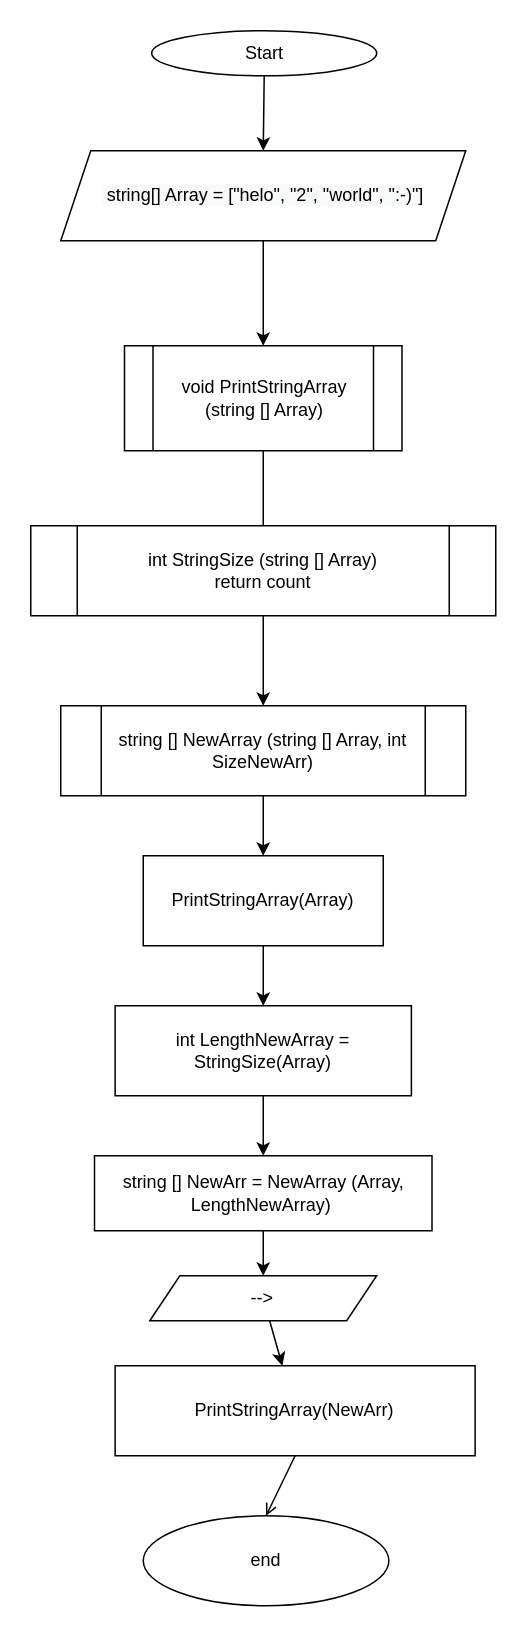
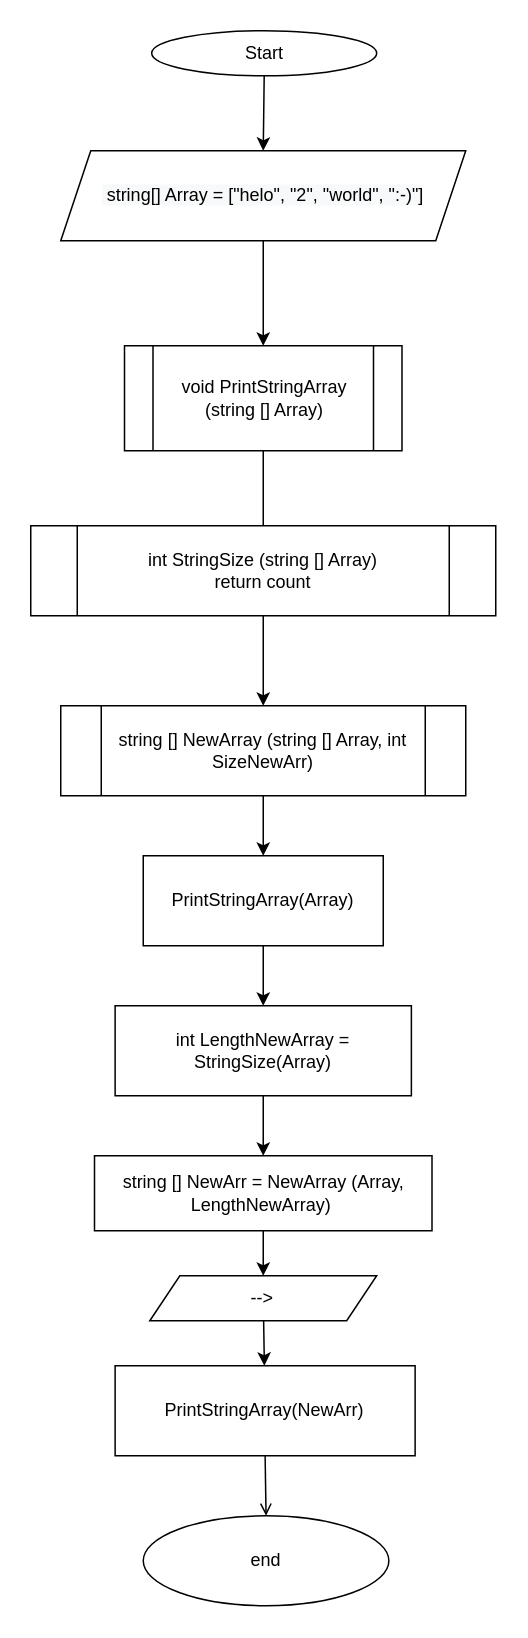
(295, 1411) -> (265, 1411)
